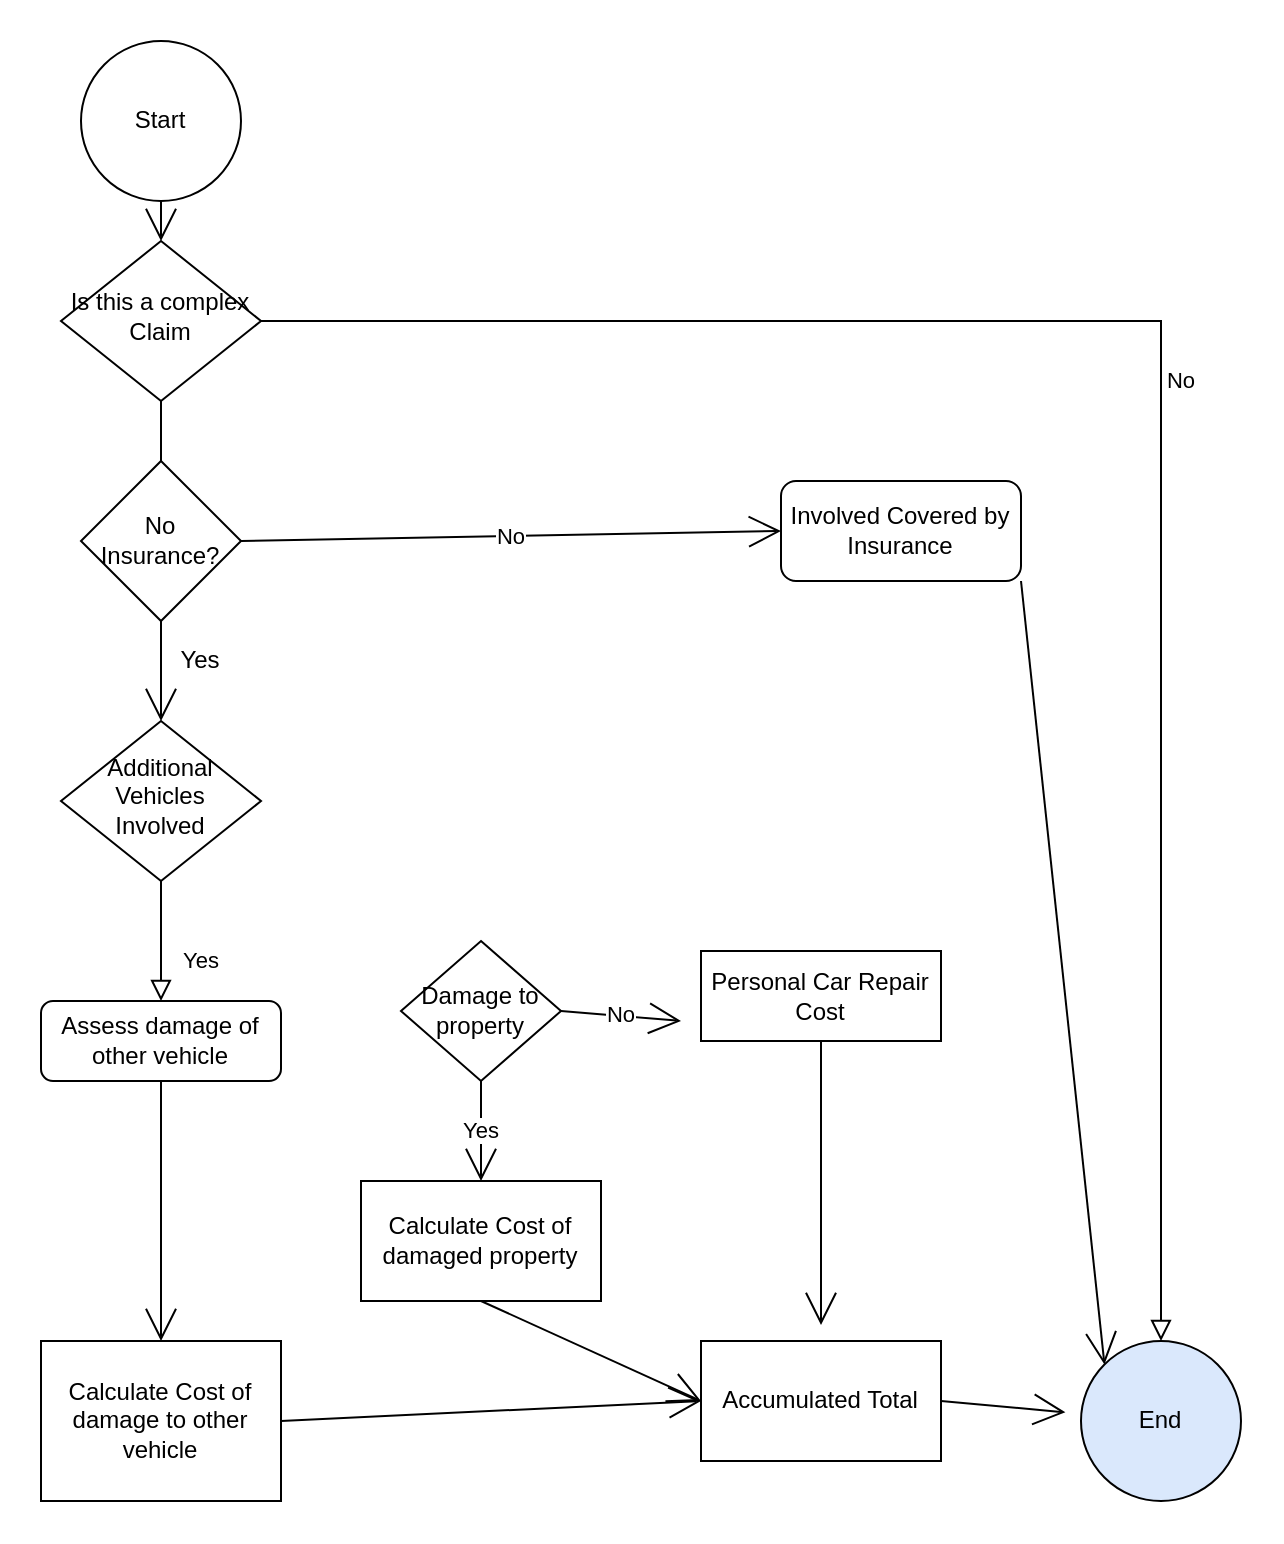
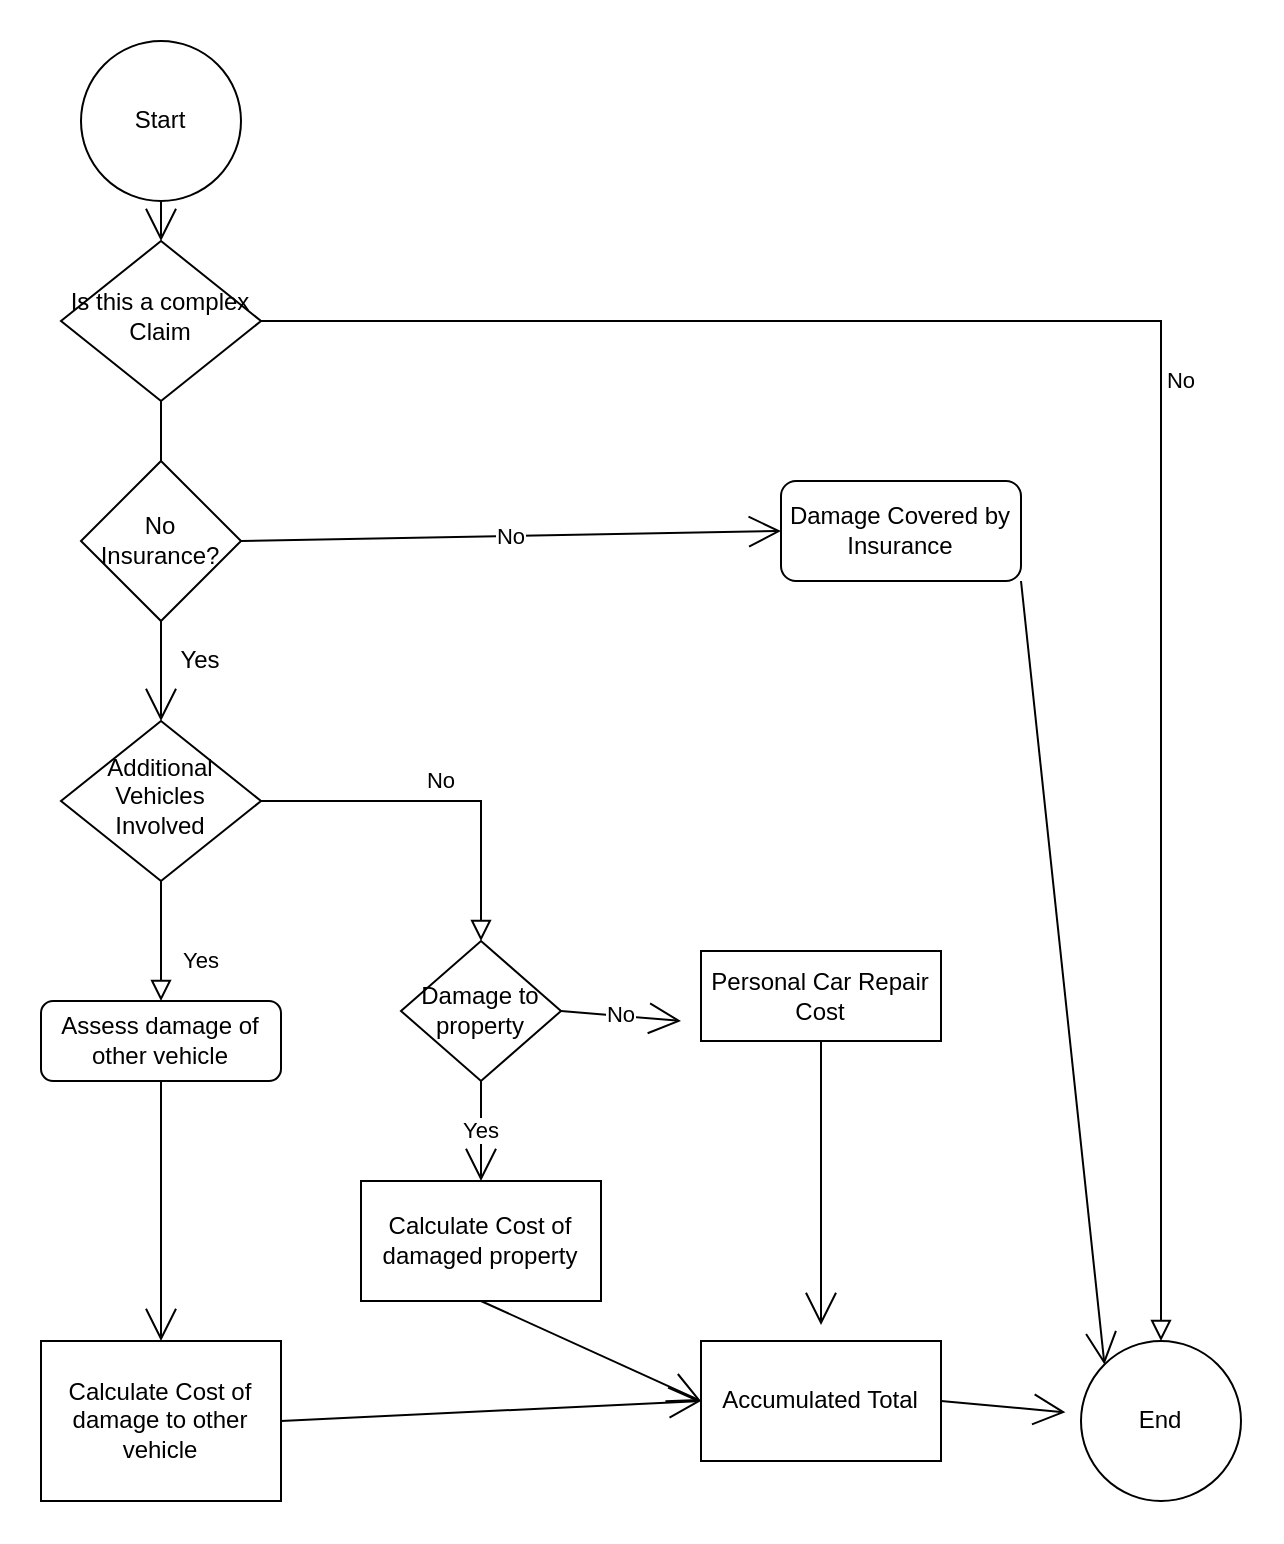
(901, 531) -> (901, 531)
none -> (430, 801)
(1161, 1421) -> (1161, 1421)
